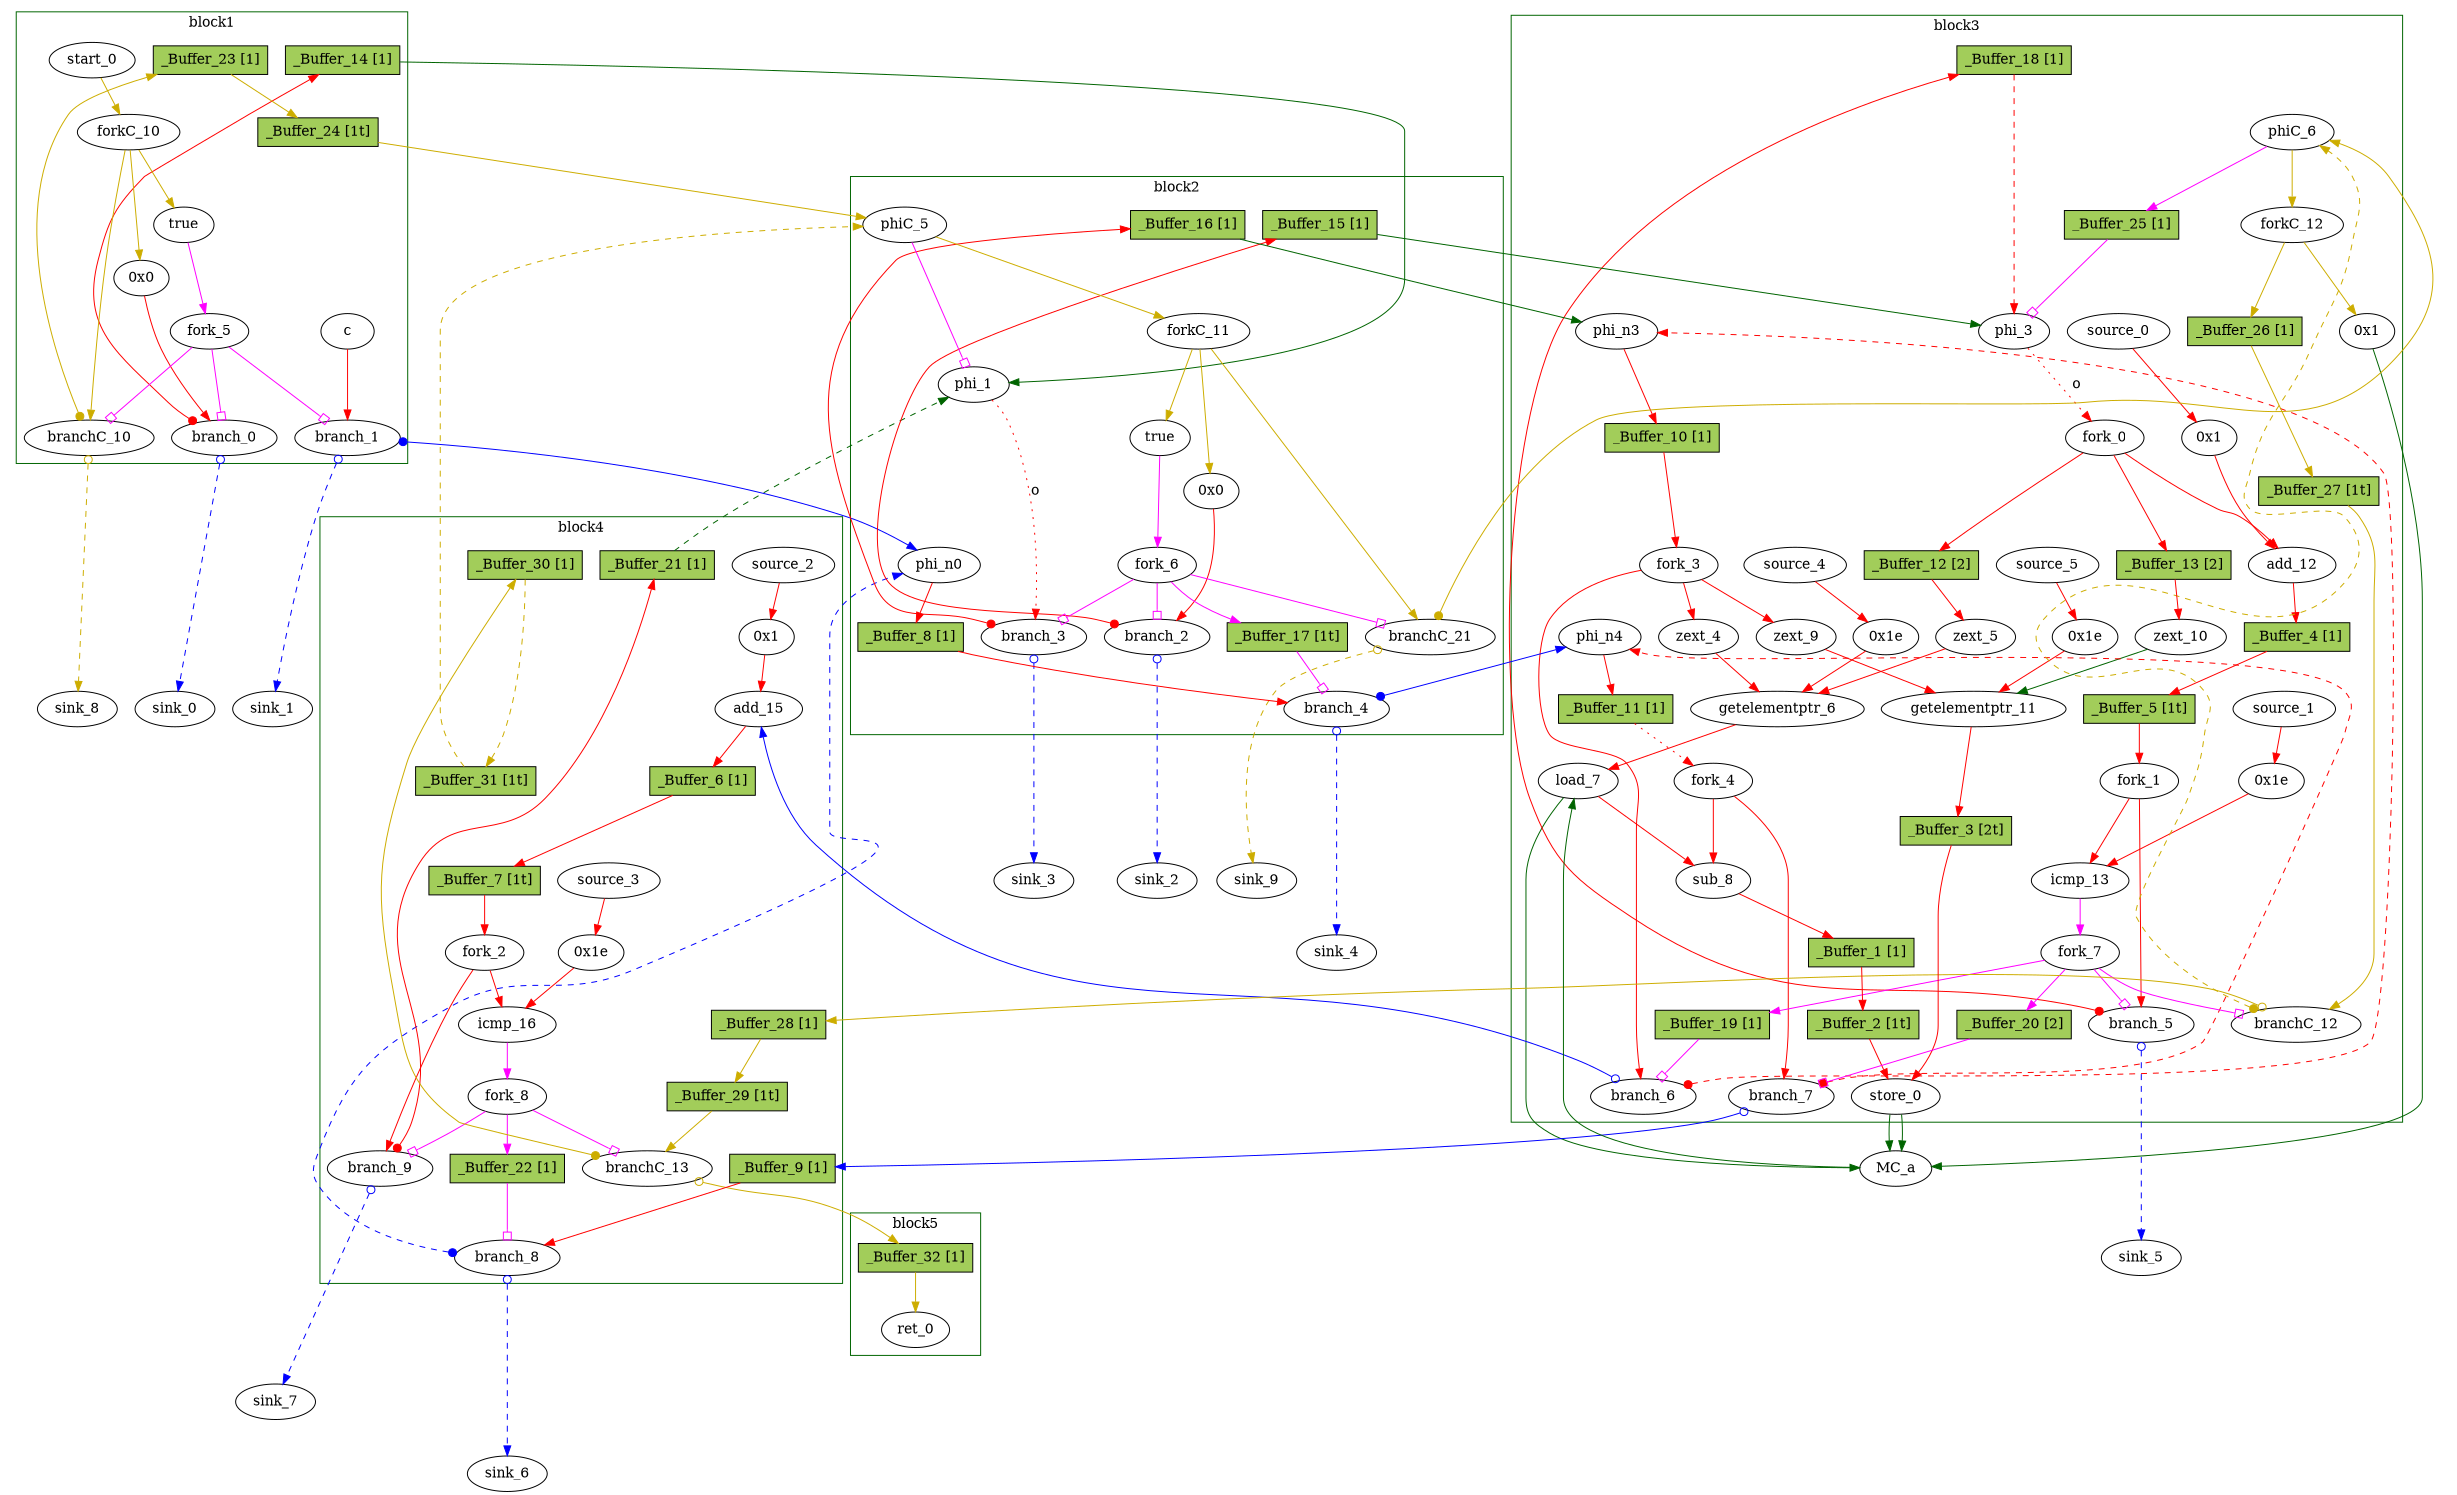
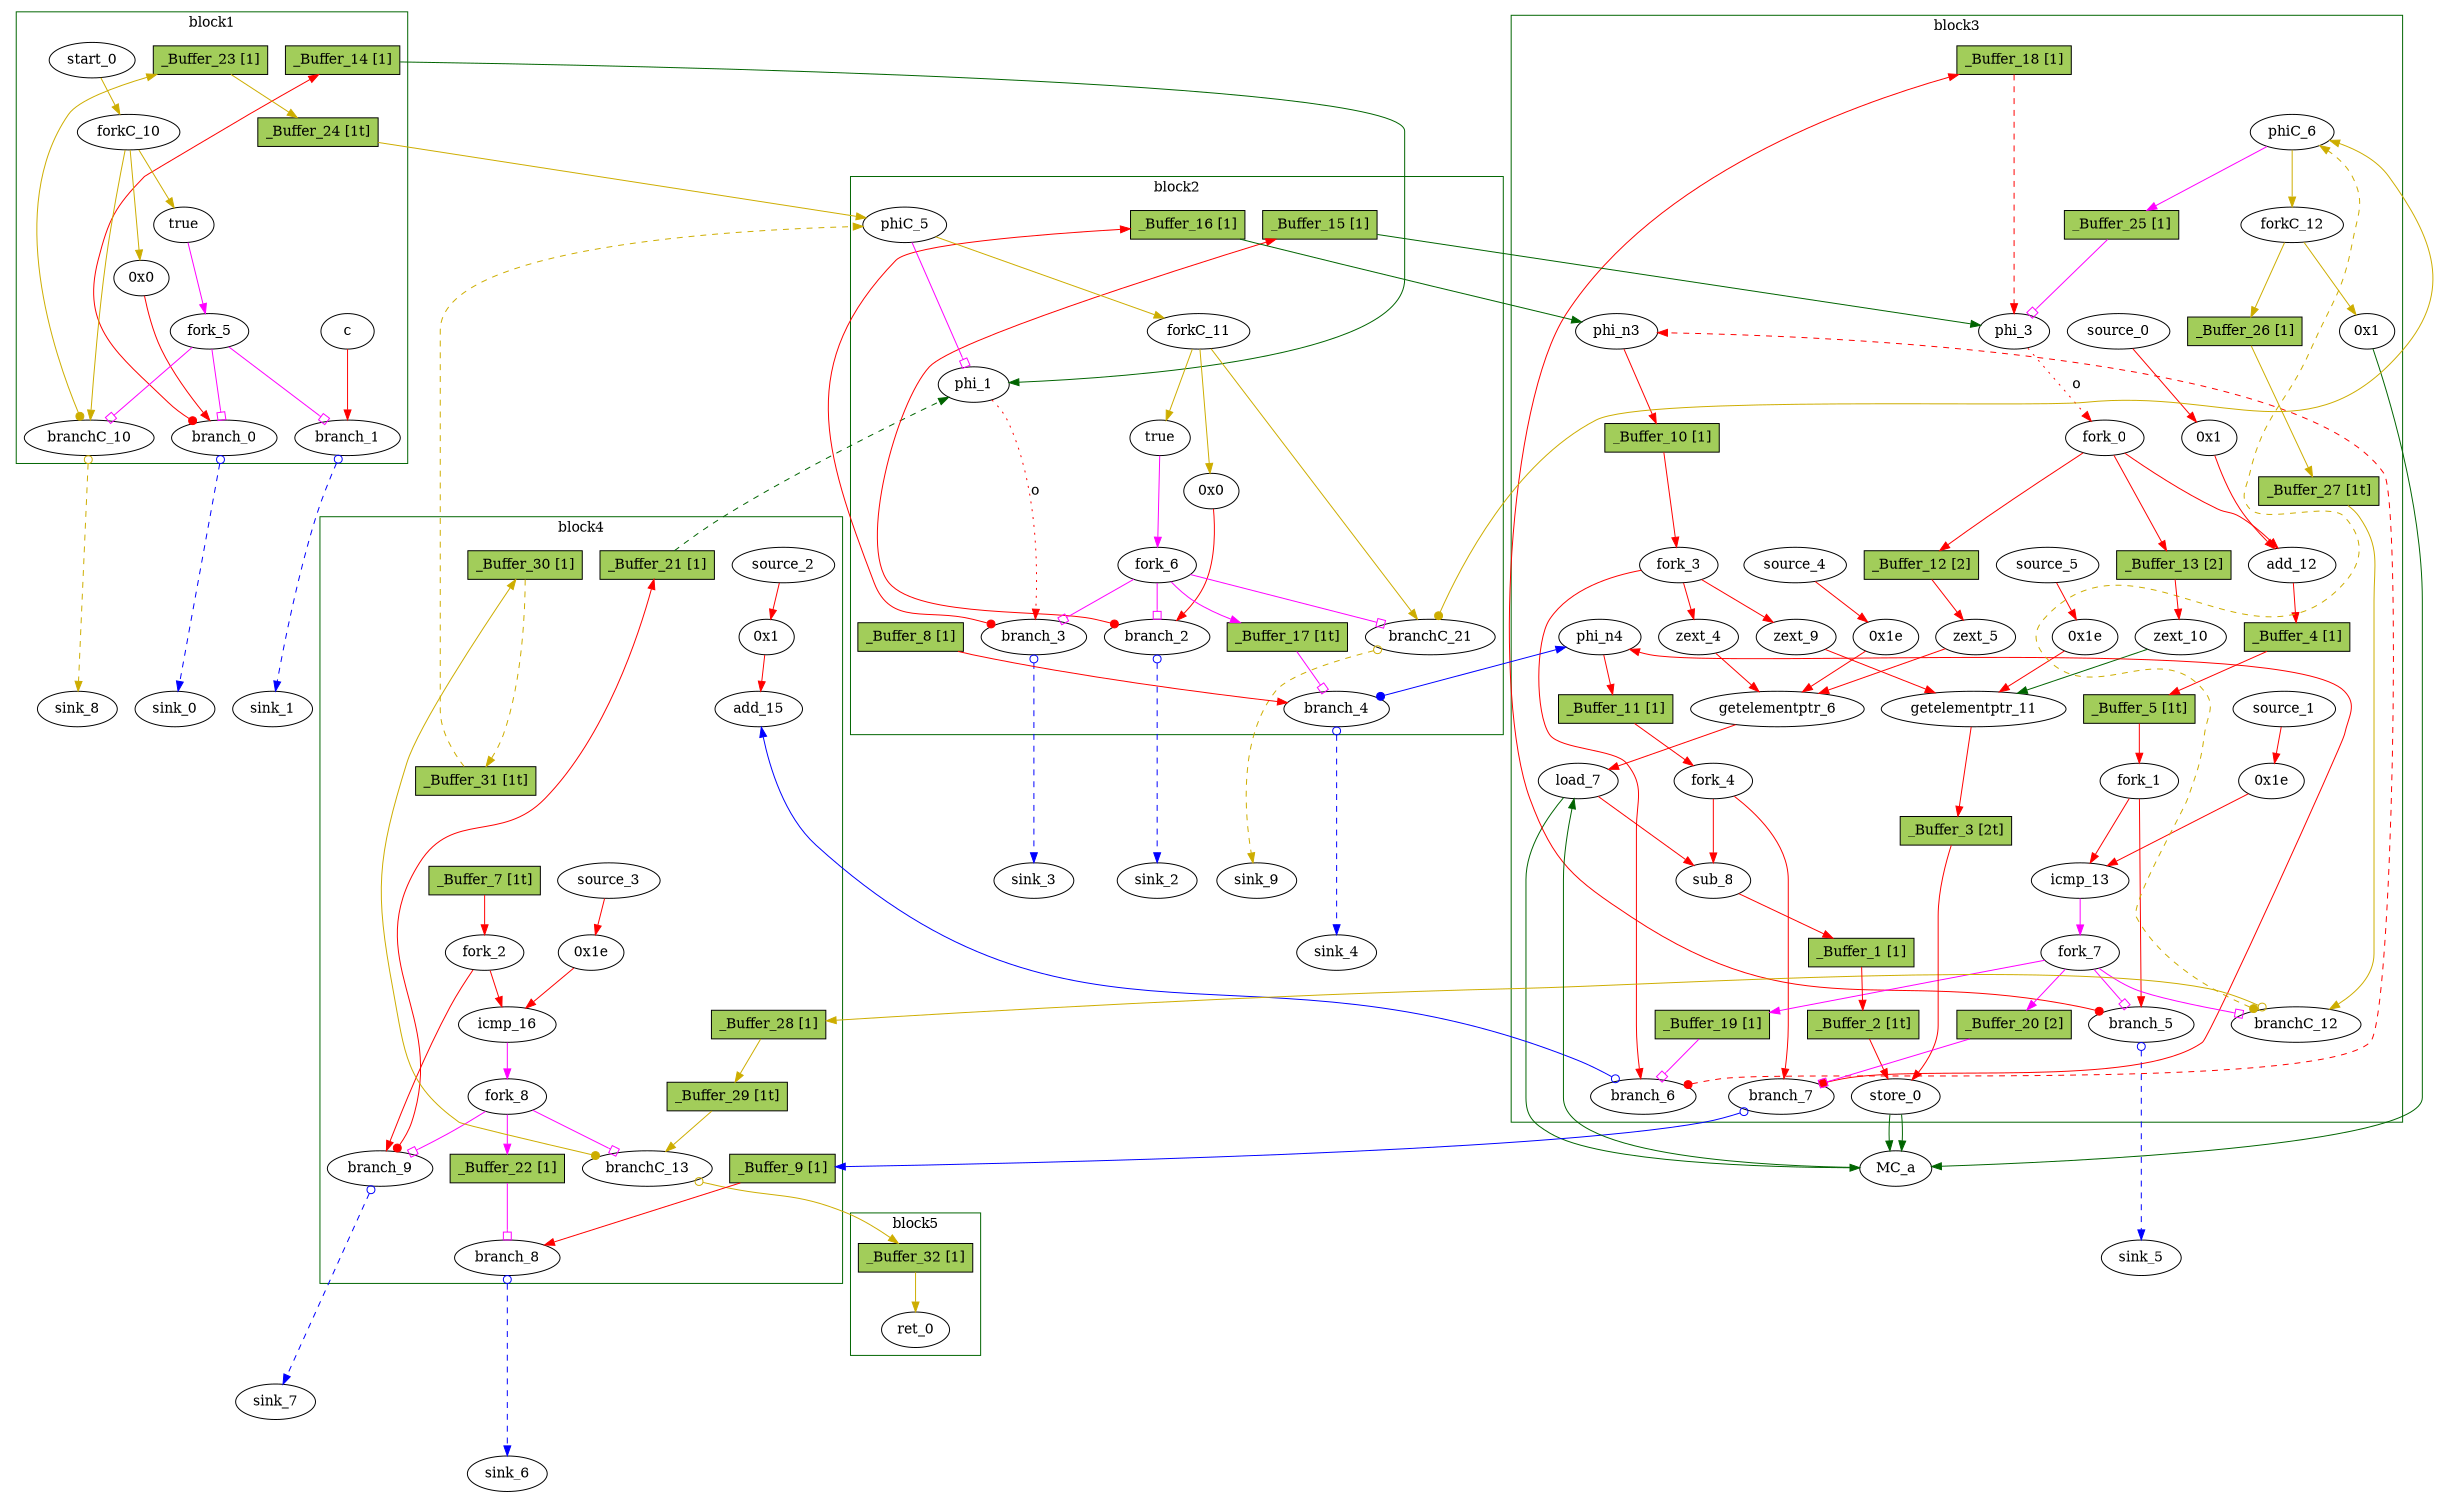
(939, 565) -> none
(2350, 717) -> (2350, 717)
(1660, 742) -> (1660, 742)
(703, 781) -> none
